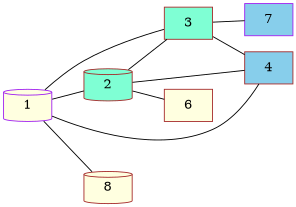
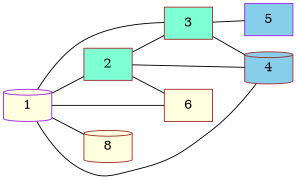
(269, 20) -> (269, 20)
(269, 68) -> (269, 68)
(108, 85) -> (108, 64)
none -> (108, 105)
